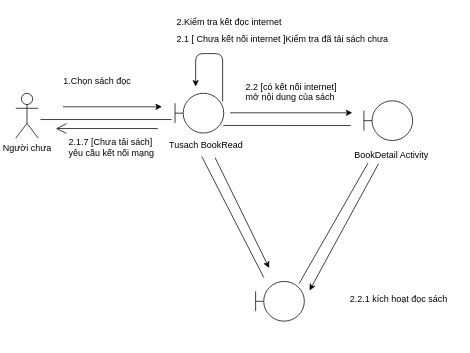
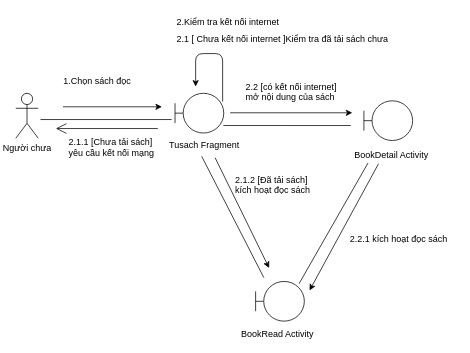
(236, 23) -> (235, 23)
(206, 145) -> (206, 145)
(115, 148) -> (115, 148)
none -> (275, 189)
(401, 297) -> (401, 237)
none -> (280, 332)
